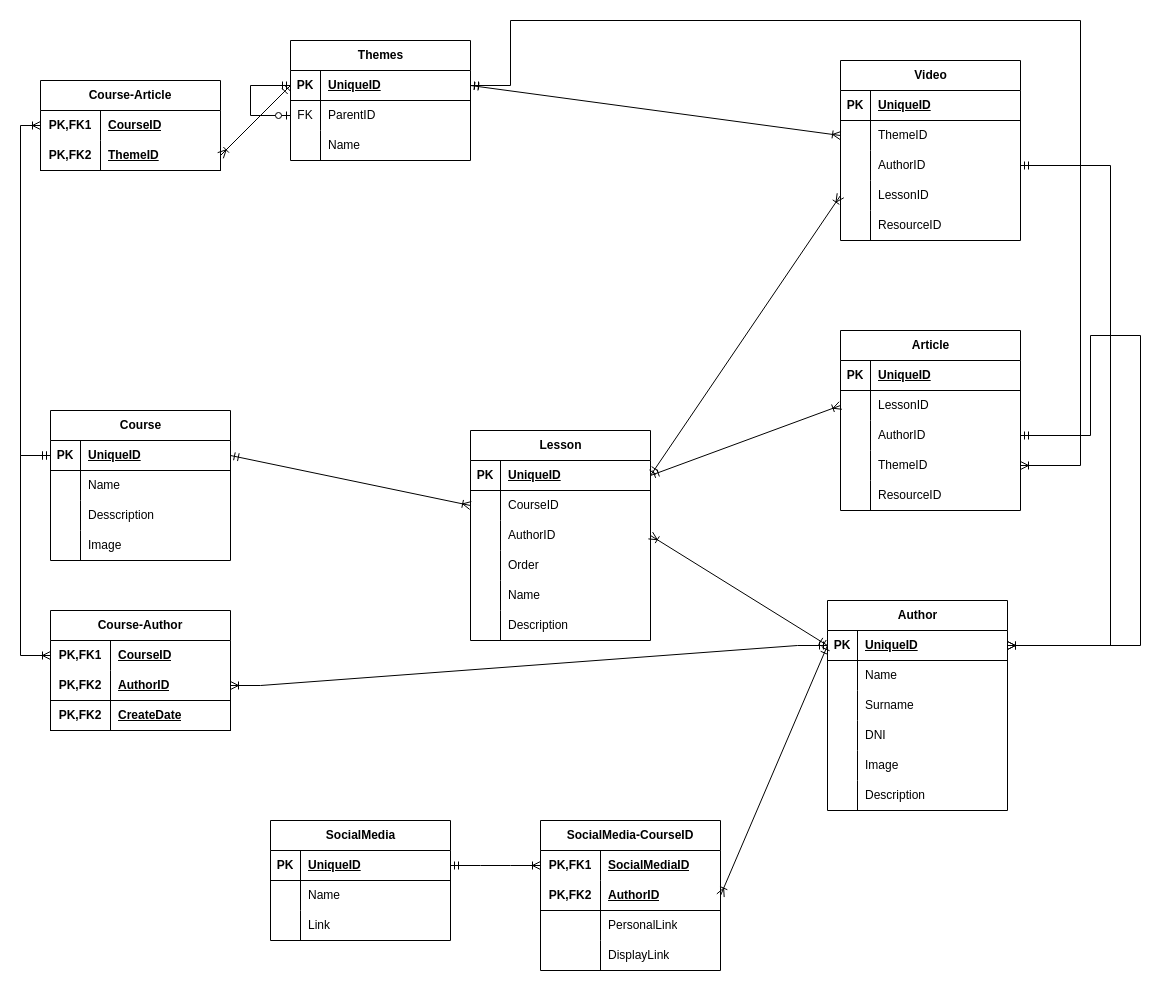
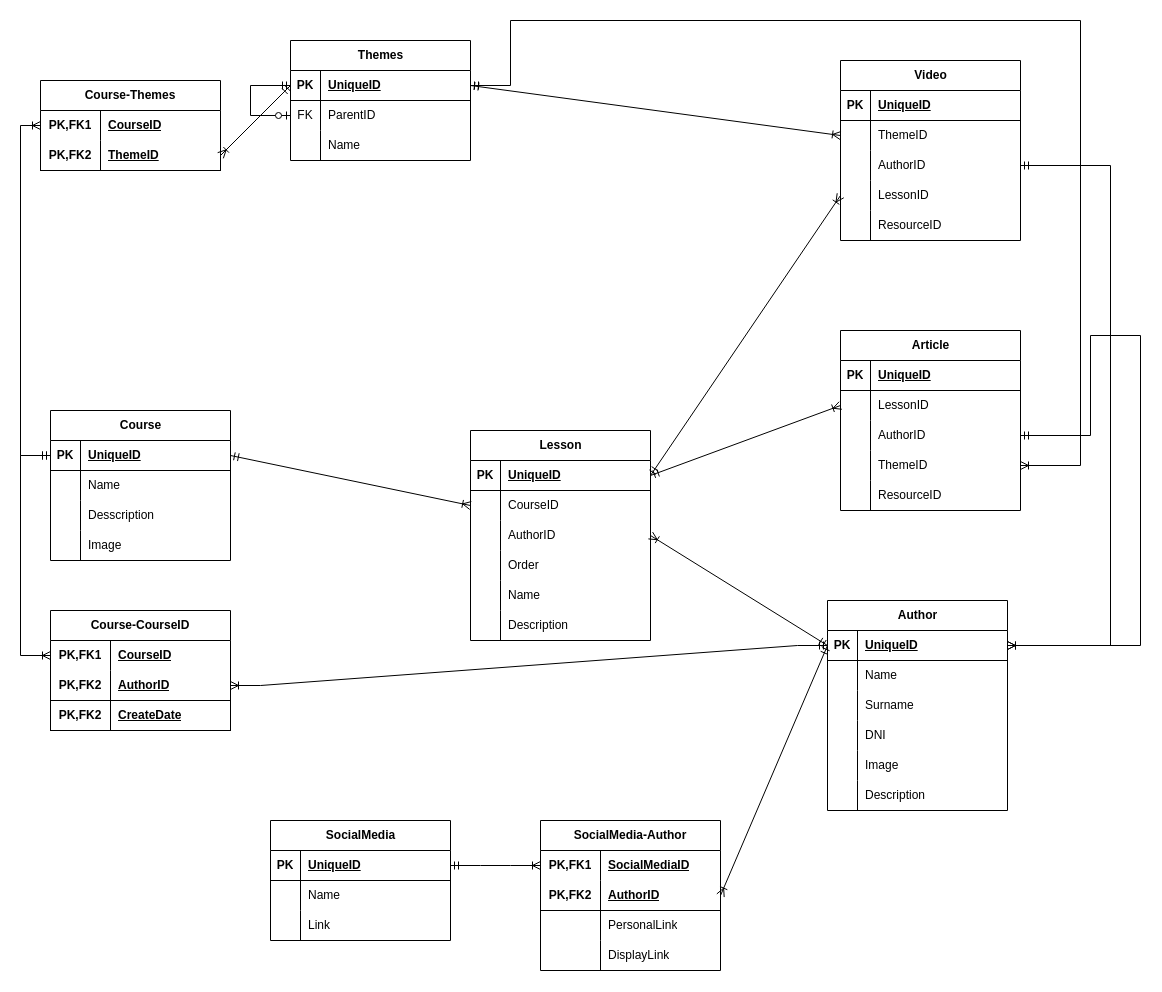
(131, 96) -> (131, 96)
(141, 626) -> (141, 626)
(631, 836) -> (631, 836)
